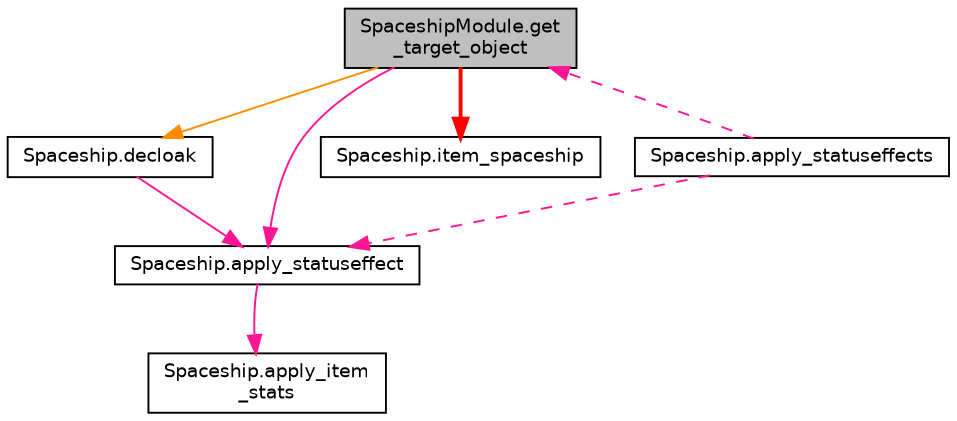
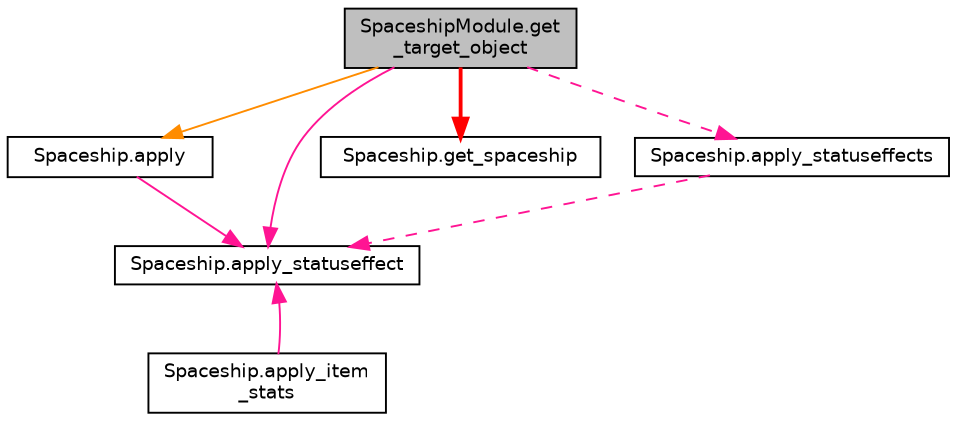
(661, 105) -> (622, 101)
(110, 157) -> (110, 157)
(461, 157) -> (461, 157)
(255, 309) -> (280, 328)
